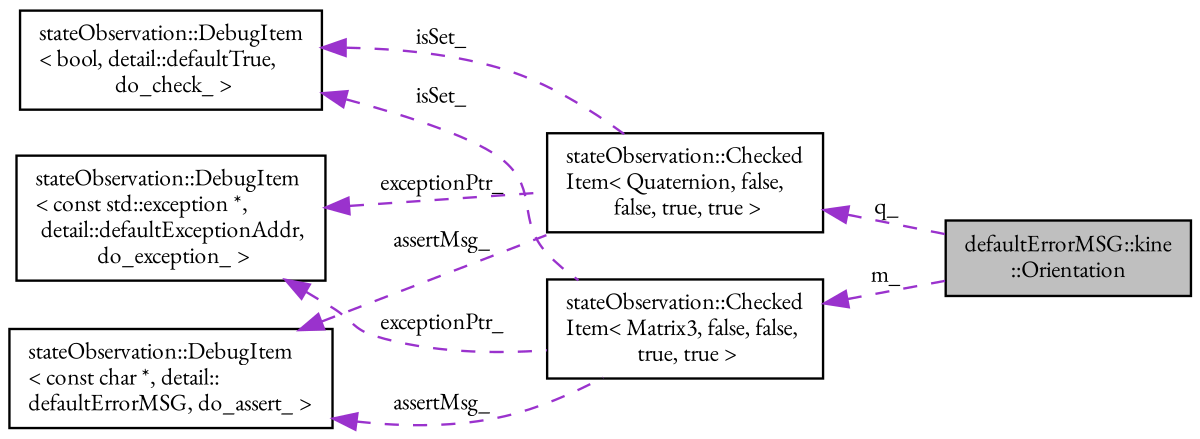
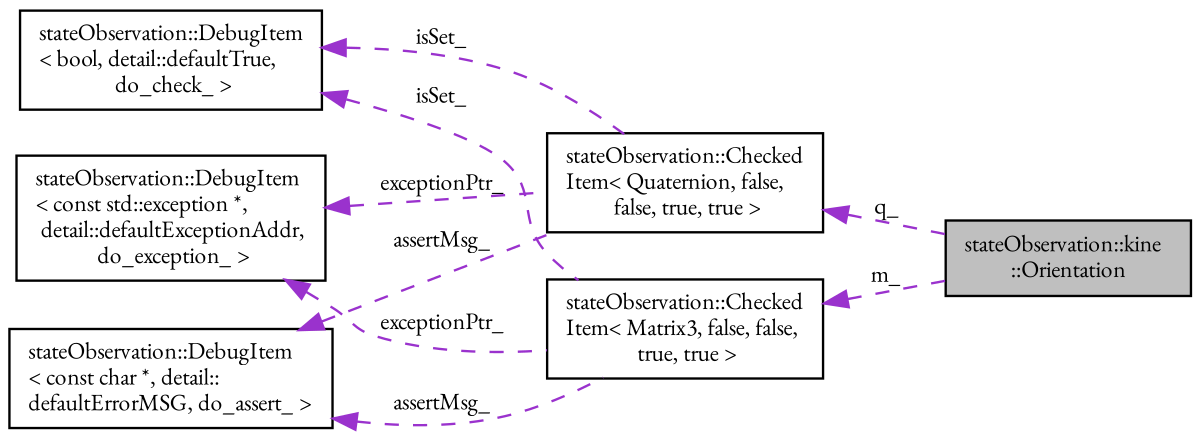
(1068, 258) -> (1068, 258)
